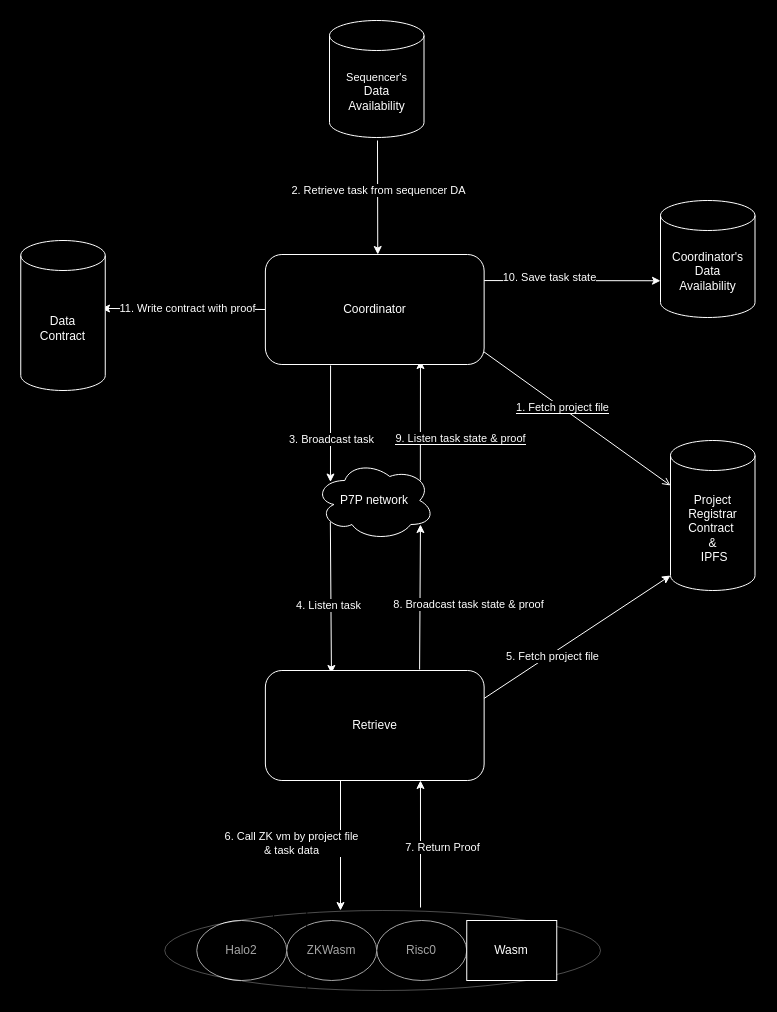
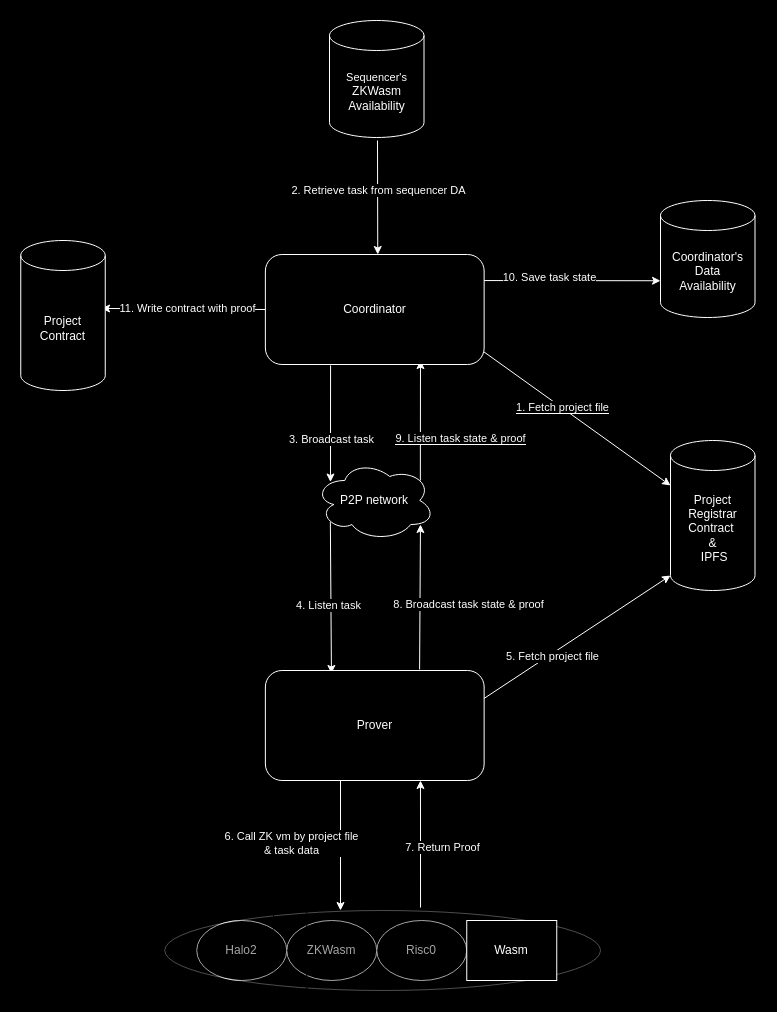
(377, 92) -> (377, 92)
(63, 329) -> (63, 329)
(665, 482) -> (664, 481)
(375, 501) -> (375, 501)
(375, 726) -> (375, 726)
